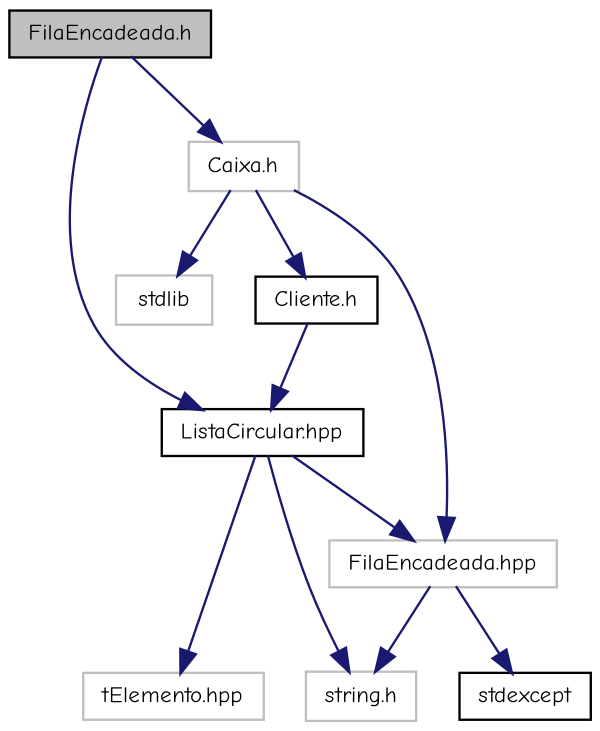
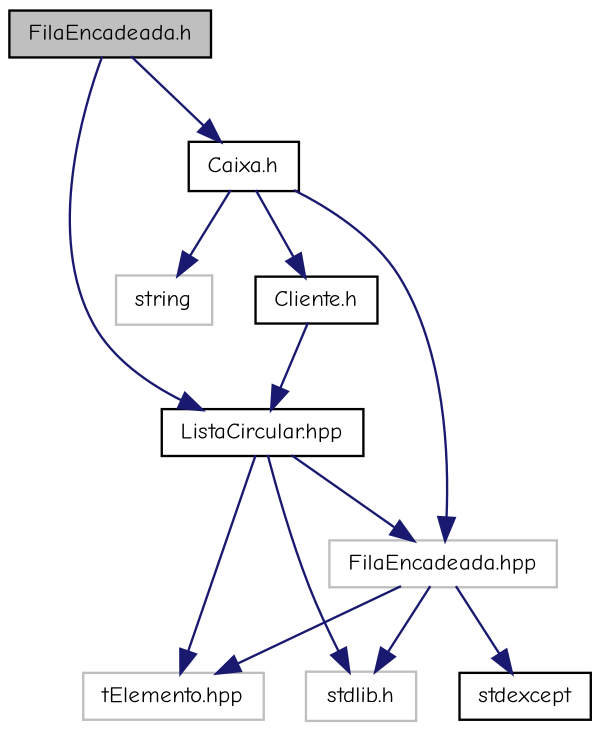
(244, 166) -> (244, 166)
(164, 300) -> (164, 300)
none -> (311, 629)
(361, 696) -> (361, 696)
